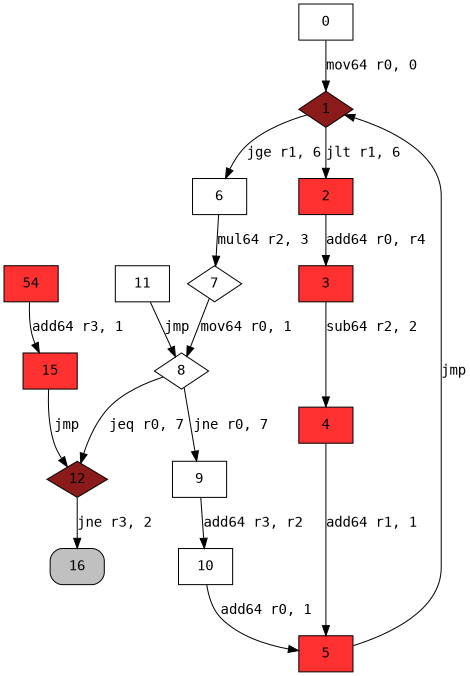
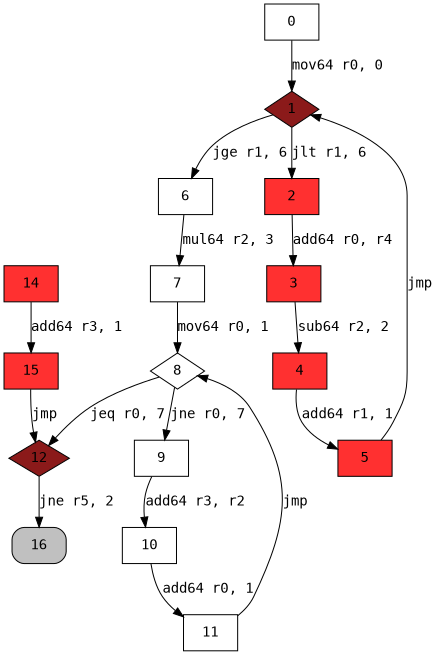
(31, 284) -> (31, 284)
(215, 284) -> (177, 284)
(115, 523) -> (77, 502)
(236, 630) -> (158, 590)
